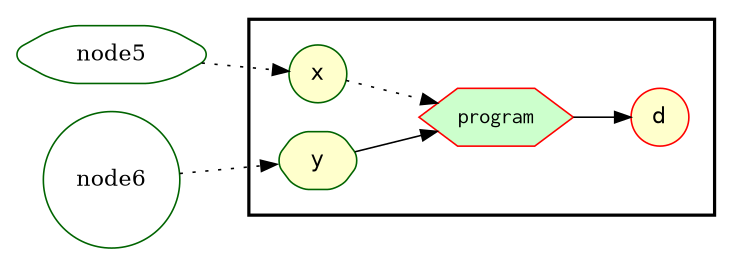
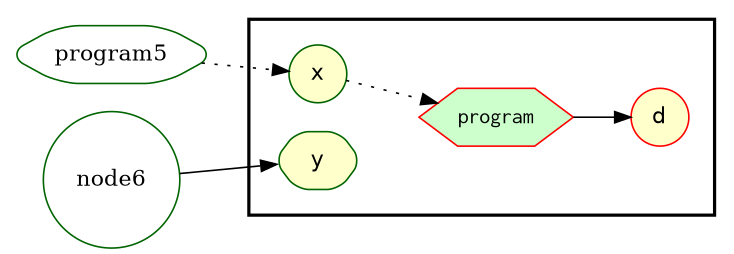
(112, 55) -> (112, 55)
(388, 144) -> none
(220, 170) -> (220, 170)
